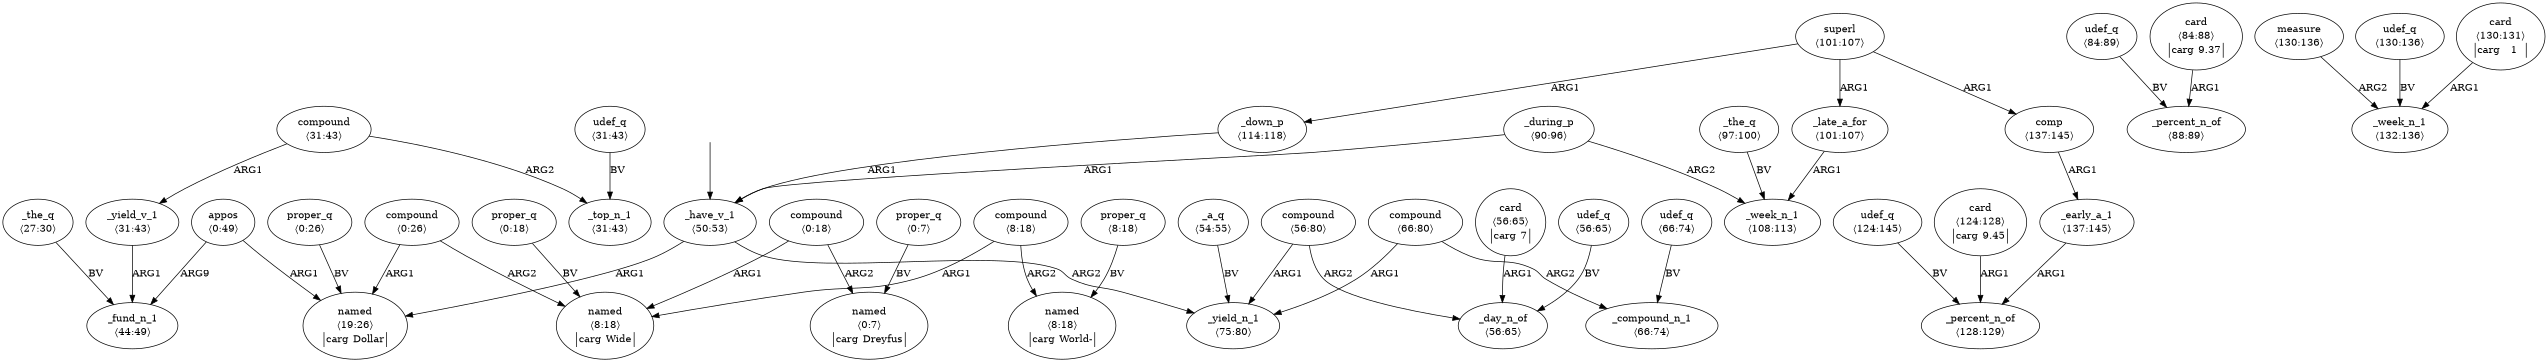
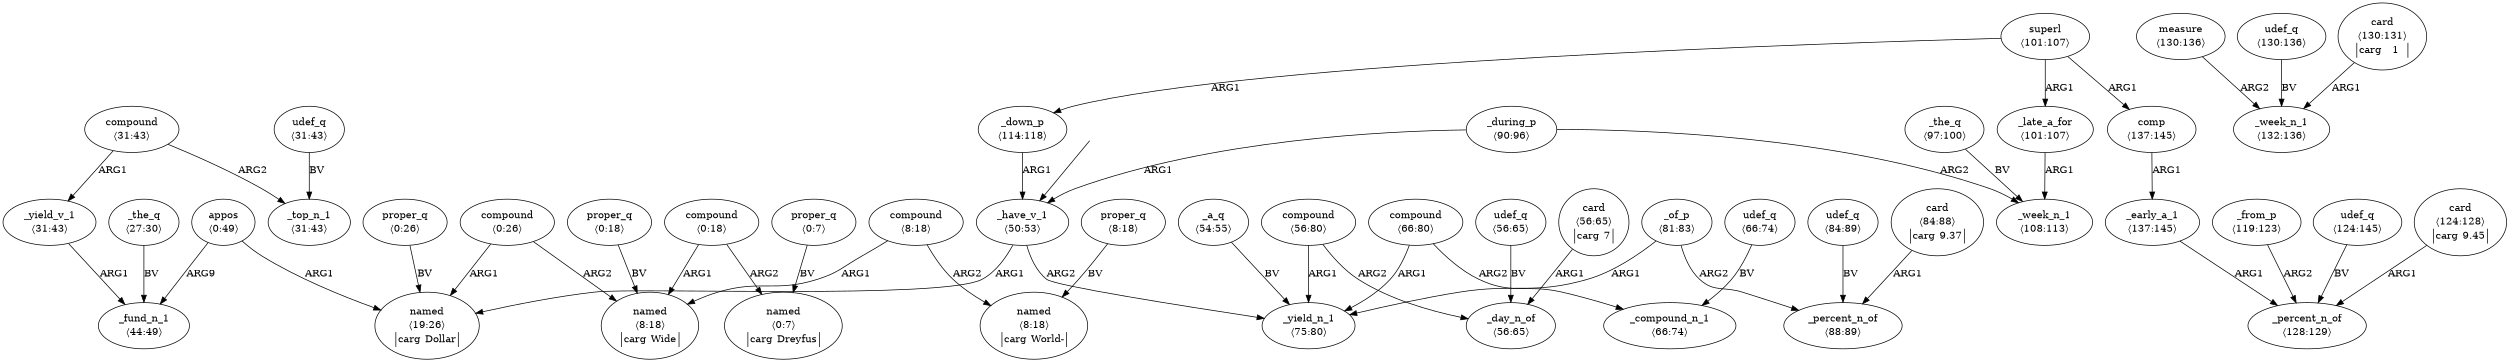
none -> (1677, 222)
none -> (2257, 222)
